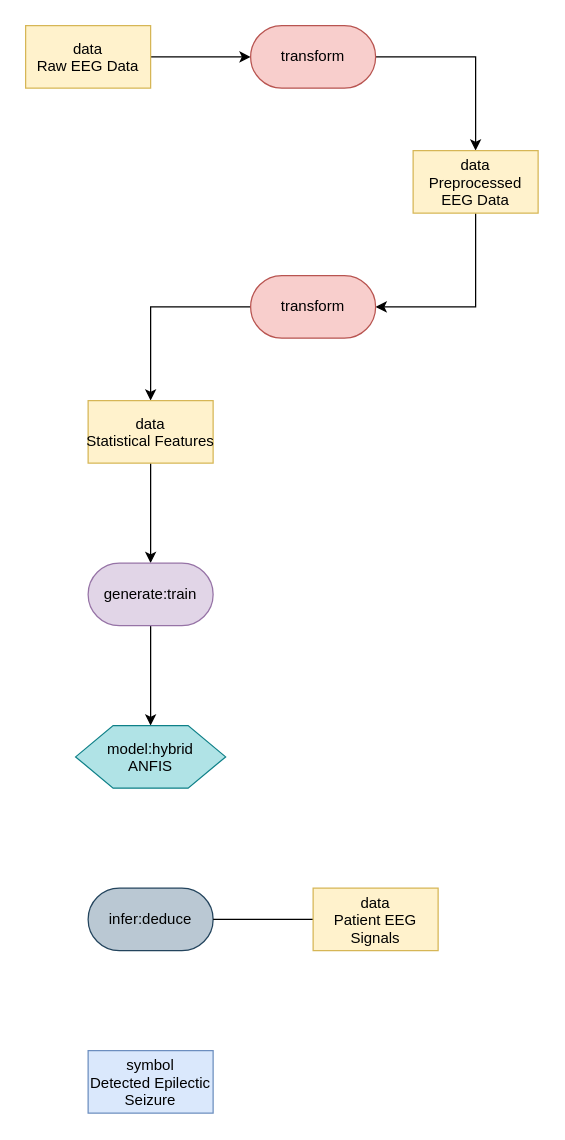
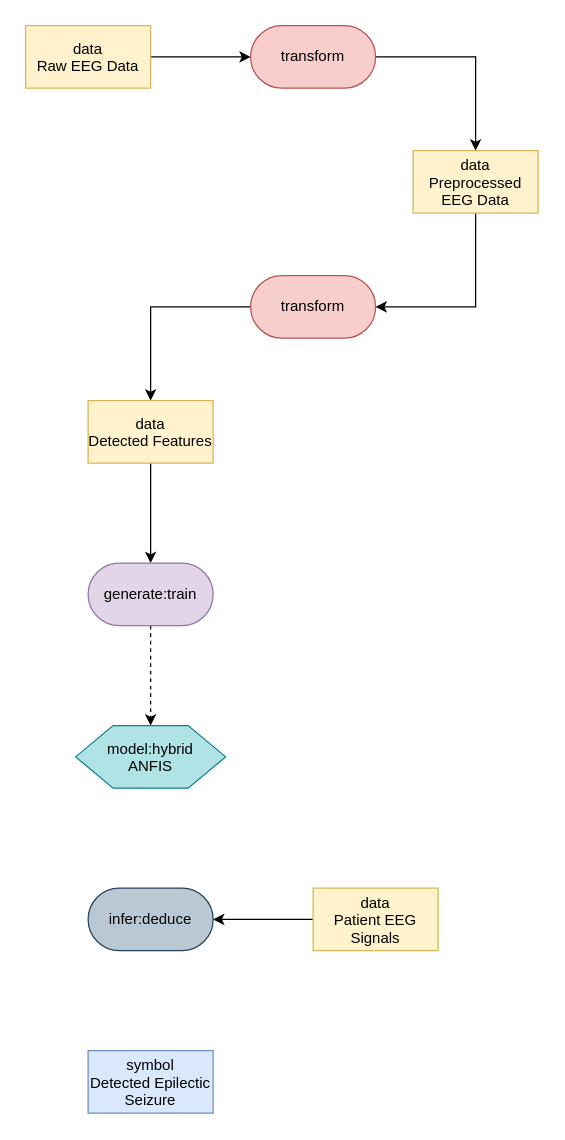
(150, 424) -> (150, 424)
(151, 672) -> (151, 672)
(219, 919) -> (223, 919)
